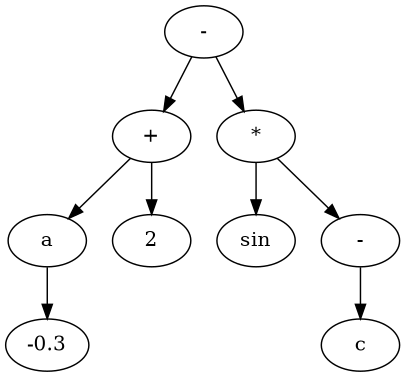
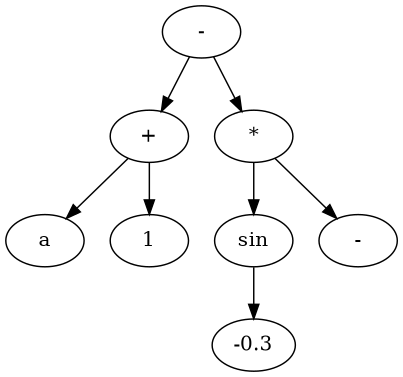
(152, 241) -> (149, 241)
(47, 286) -> (254, 286)
(360, 345) -> none
